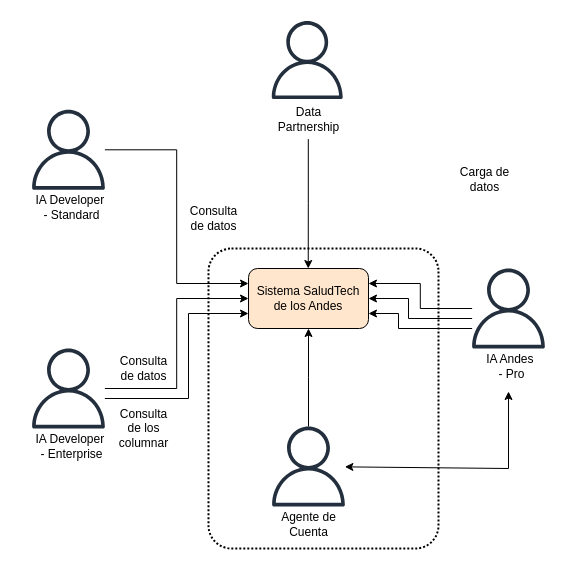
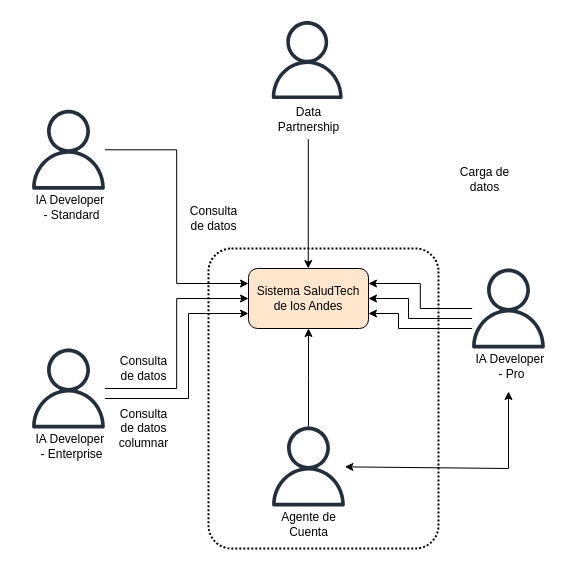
(512, 367) -> (512, 367)
(144, 429) -> (144, 429)
